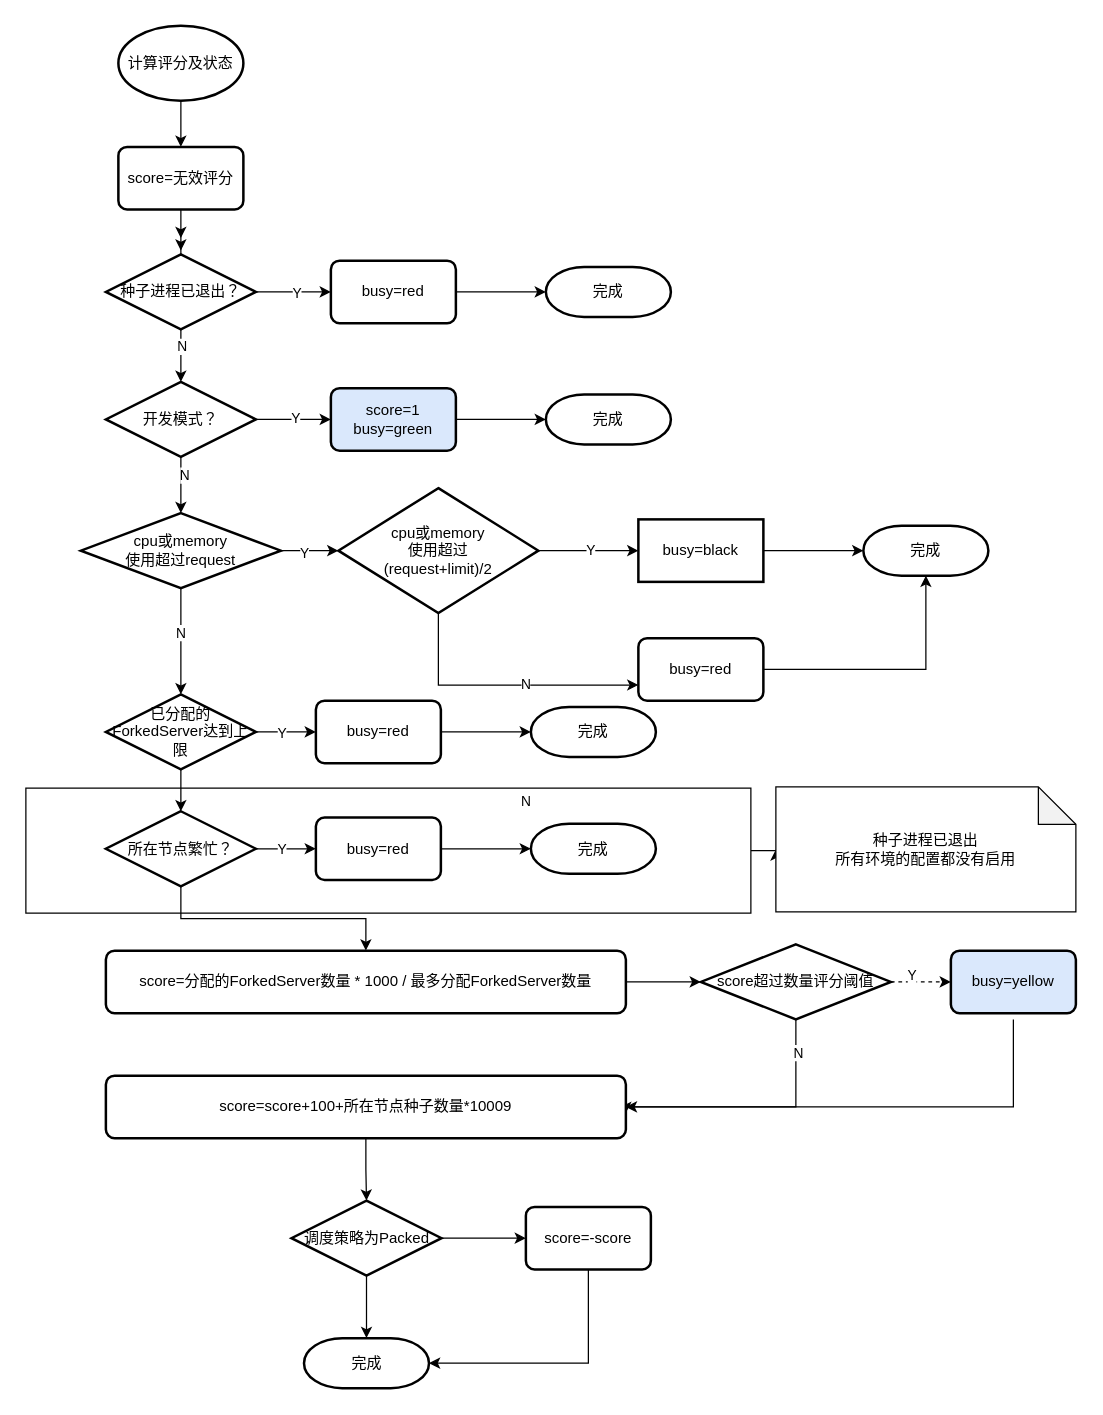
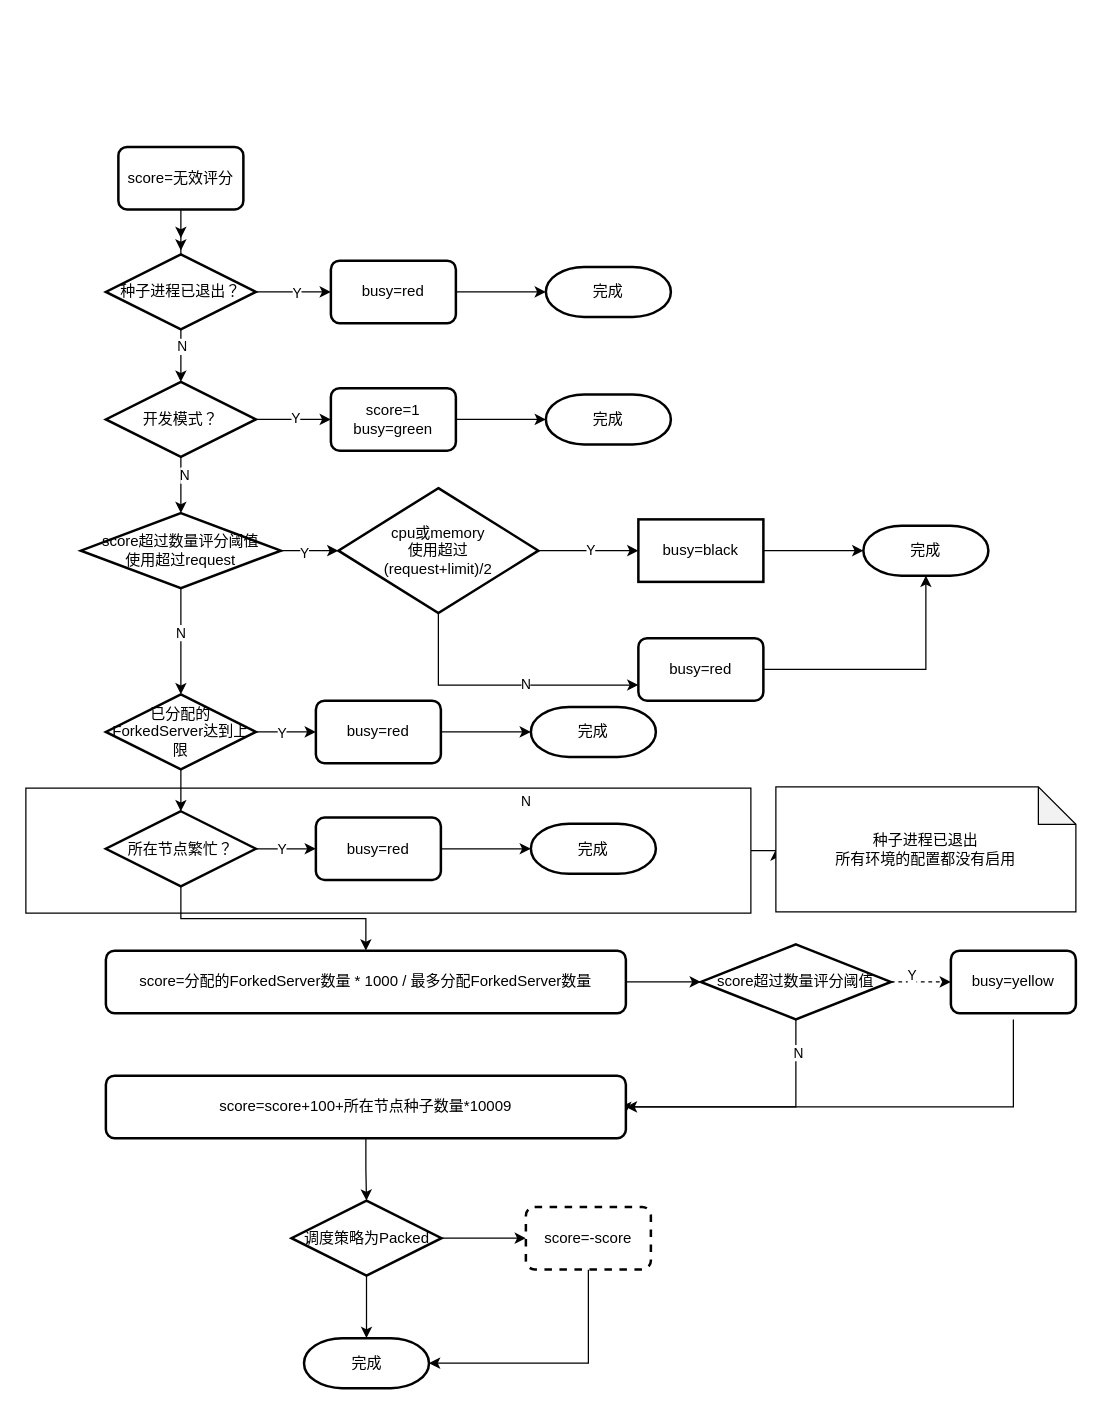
(181, 63) -> none
(181, 120) -> none
(393, 419) -> (393, 419)
(181, 551) -> (181, 551)
(1013, 982) -> (1013, 982)
(588, 1238) -> (588, 1238)
